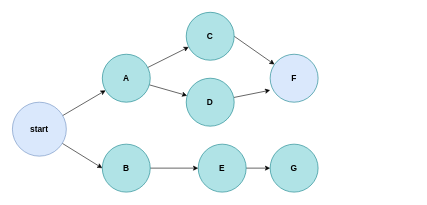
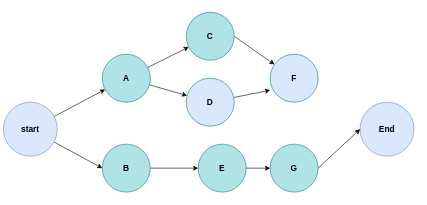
(210, 102) -> (210, 102)
(39, 129) -> (30, 129)
none -> (387, 129)
none -> (329, 159)
